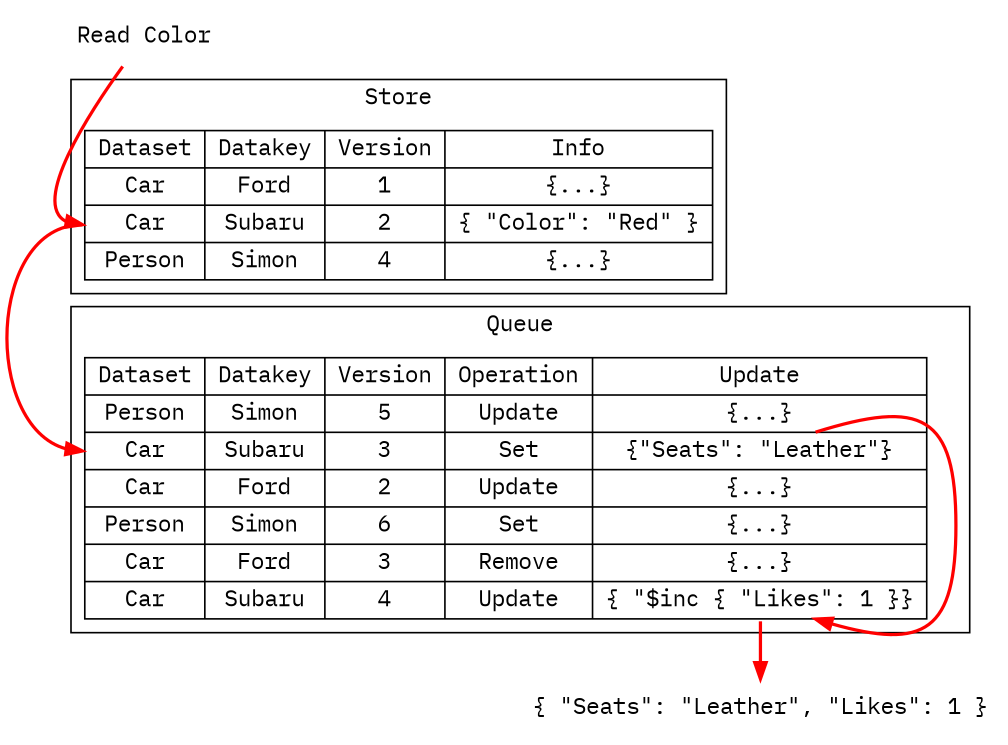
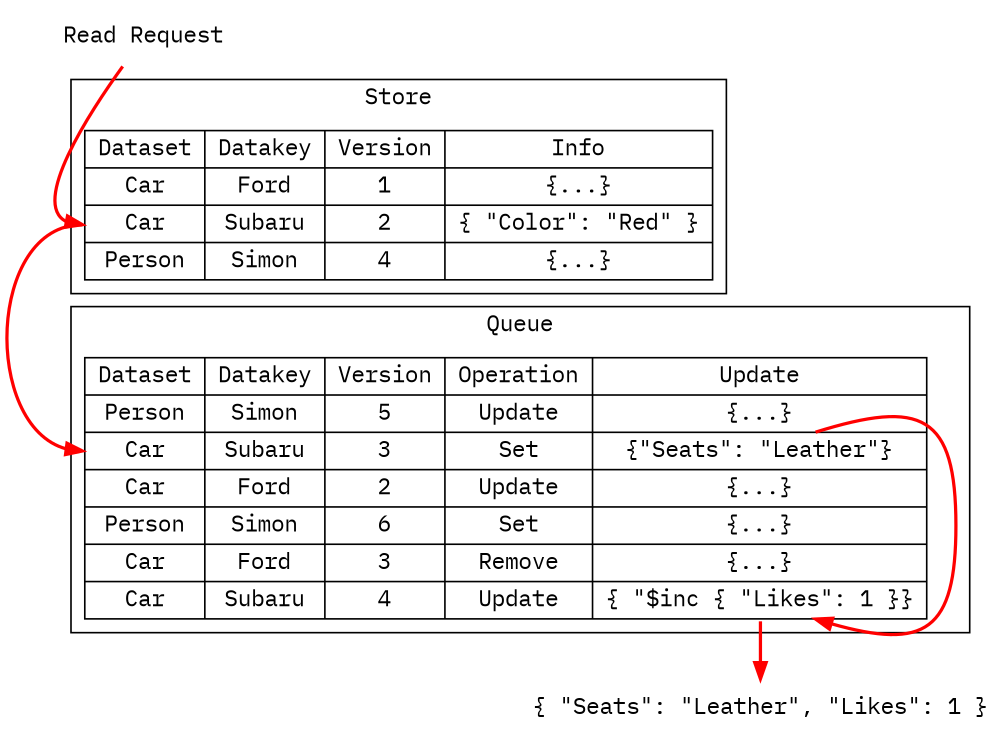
(144, 36) -> (144, 36)
